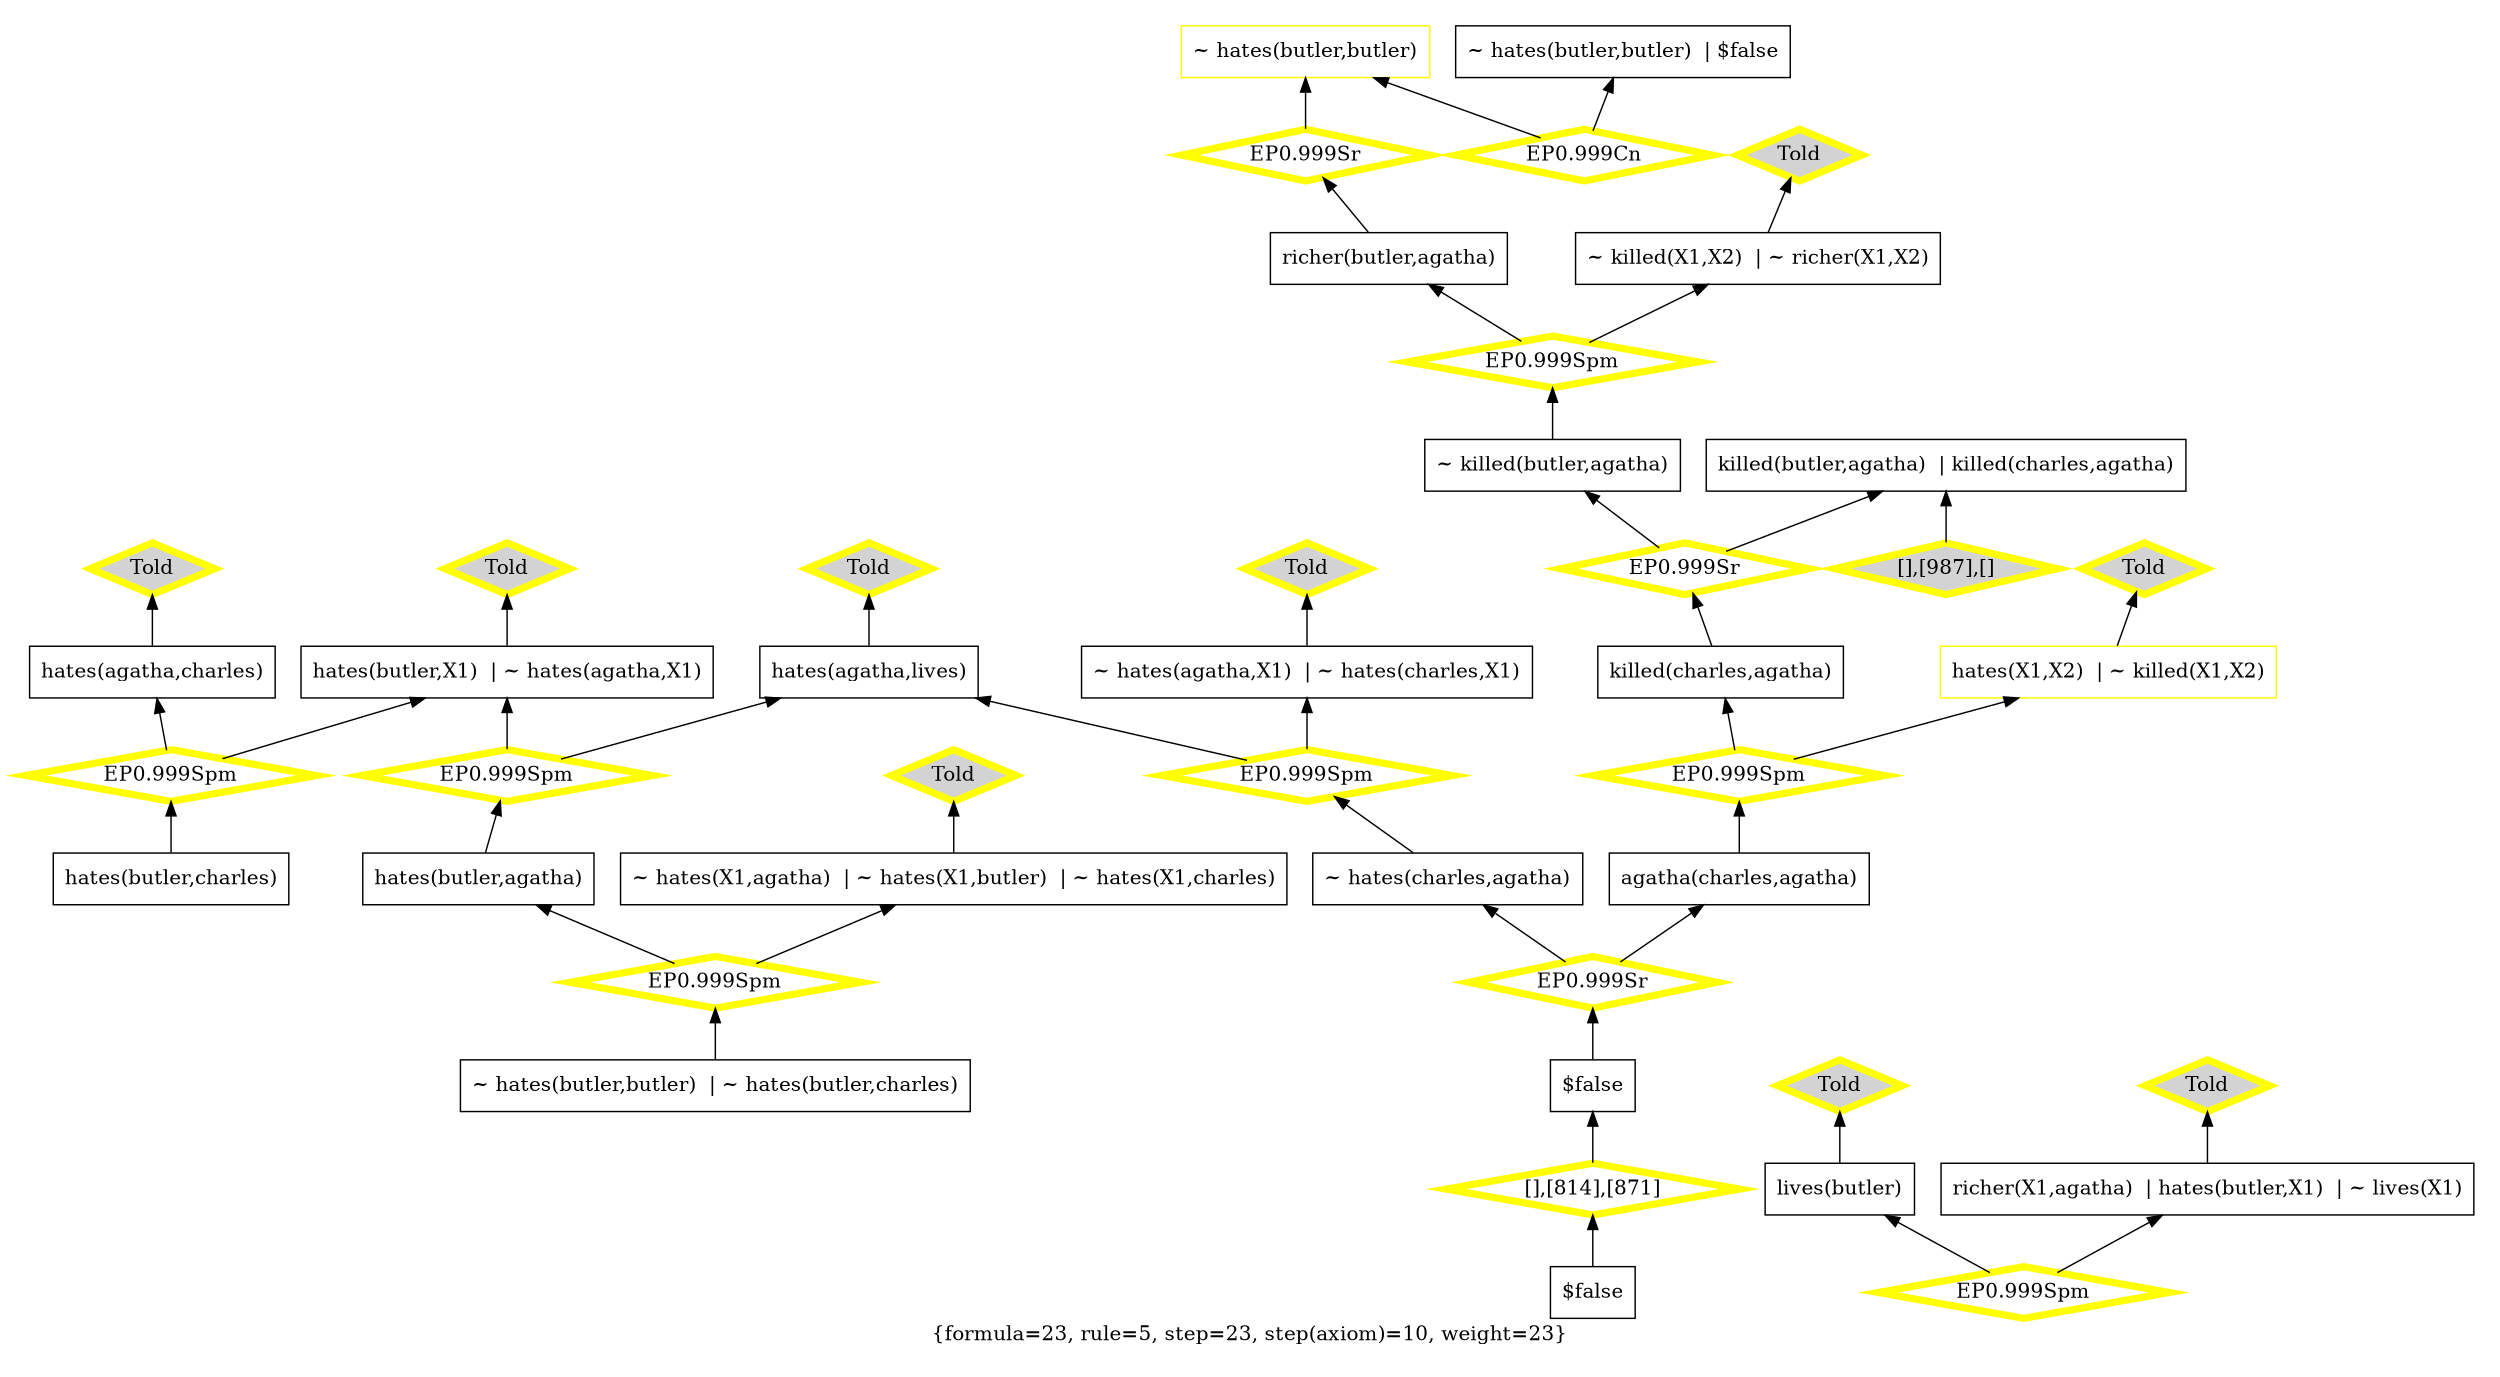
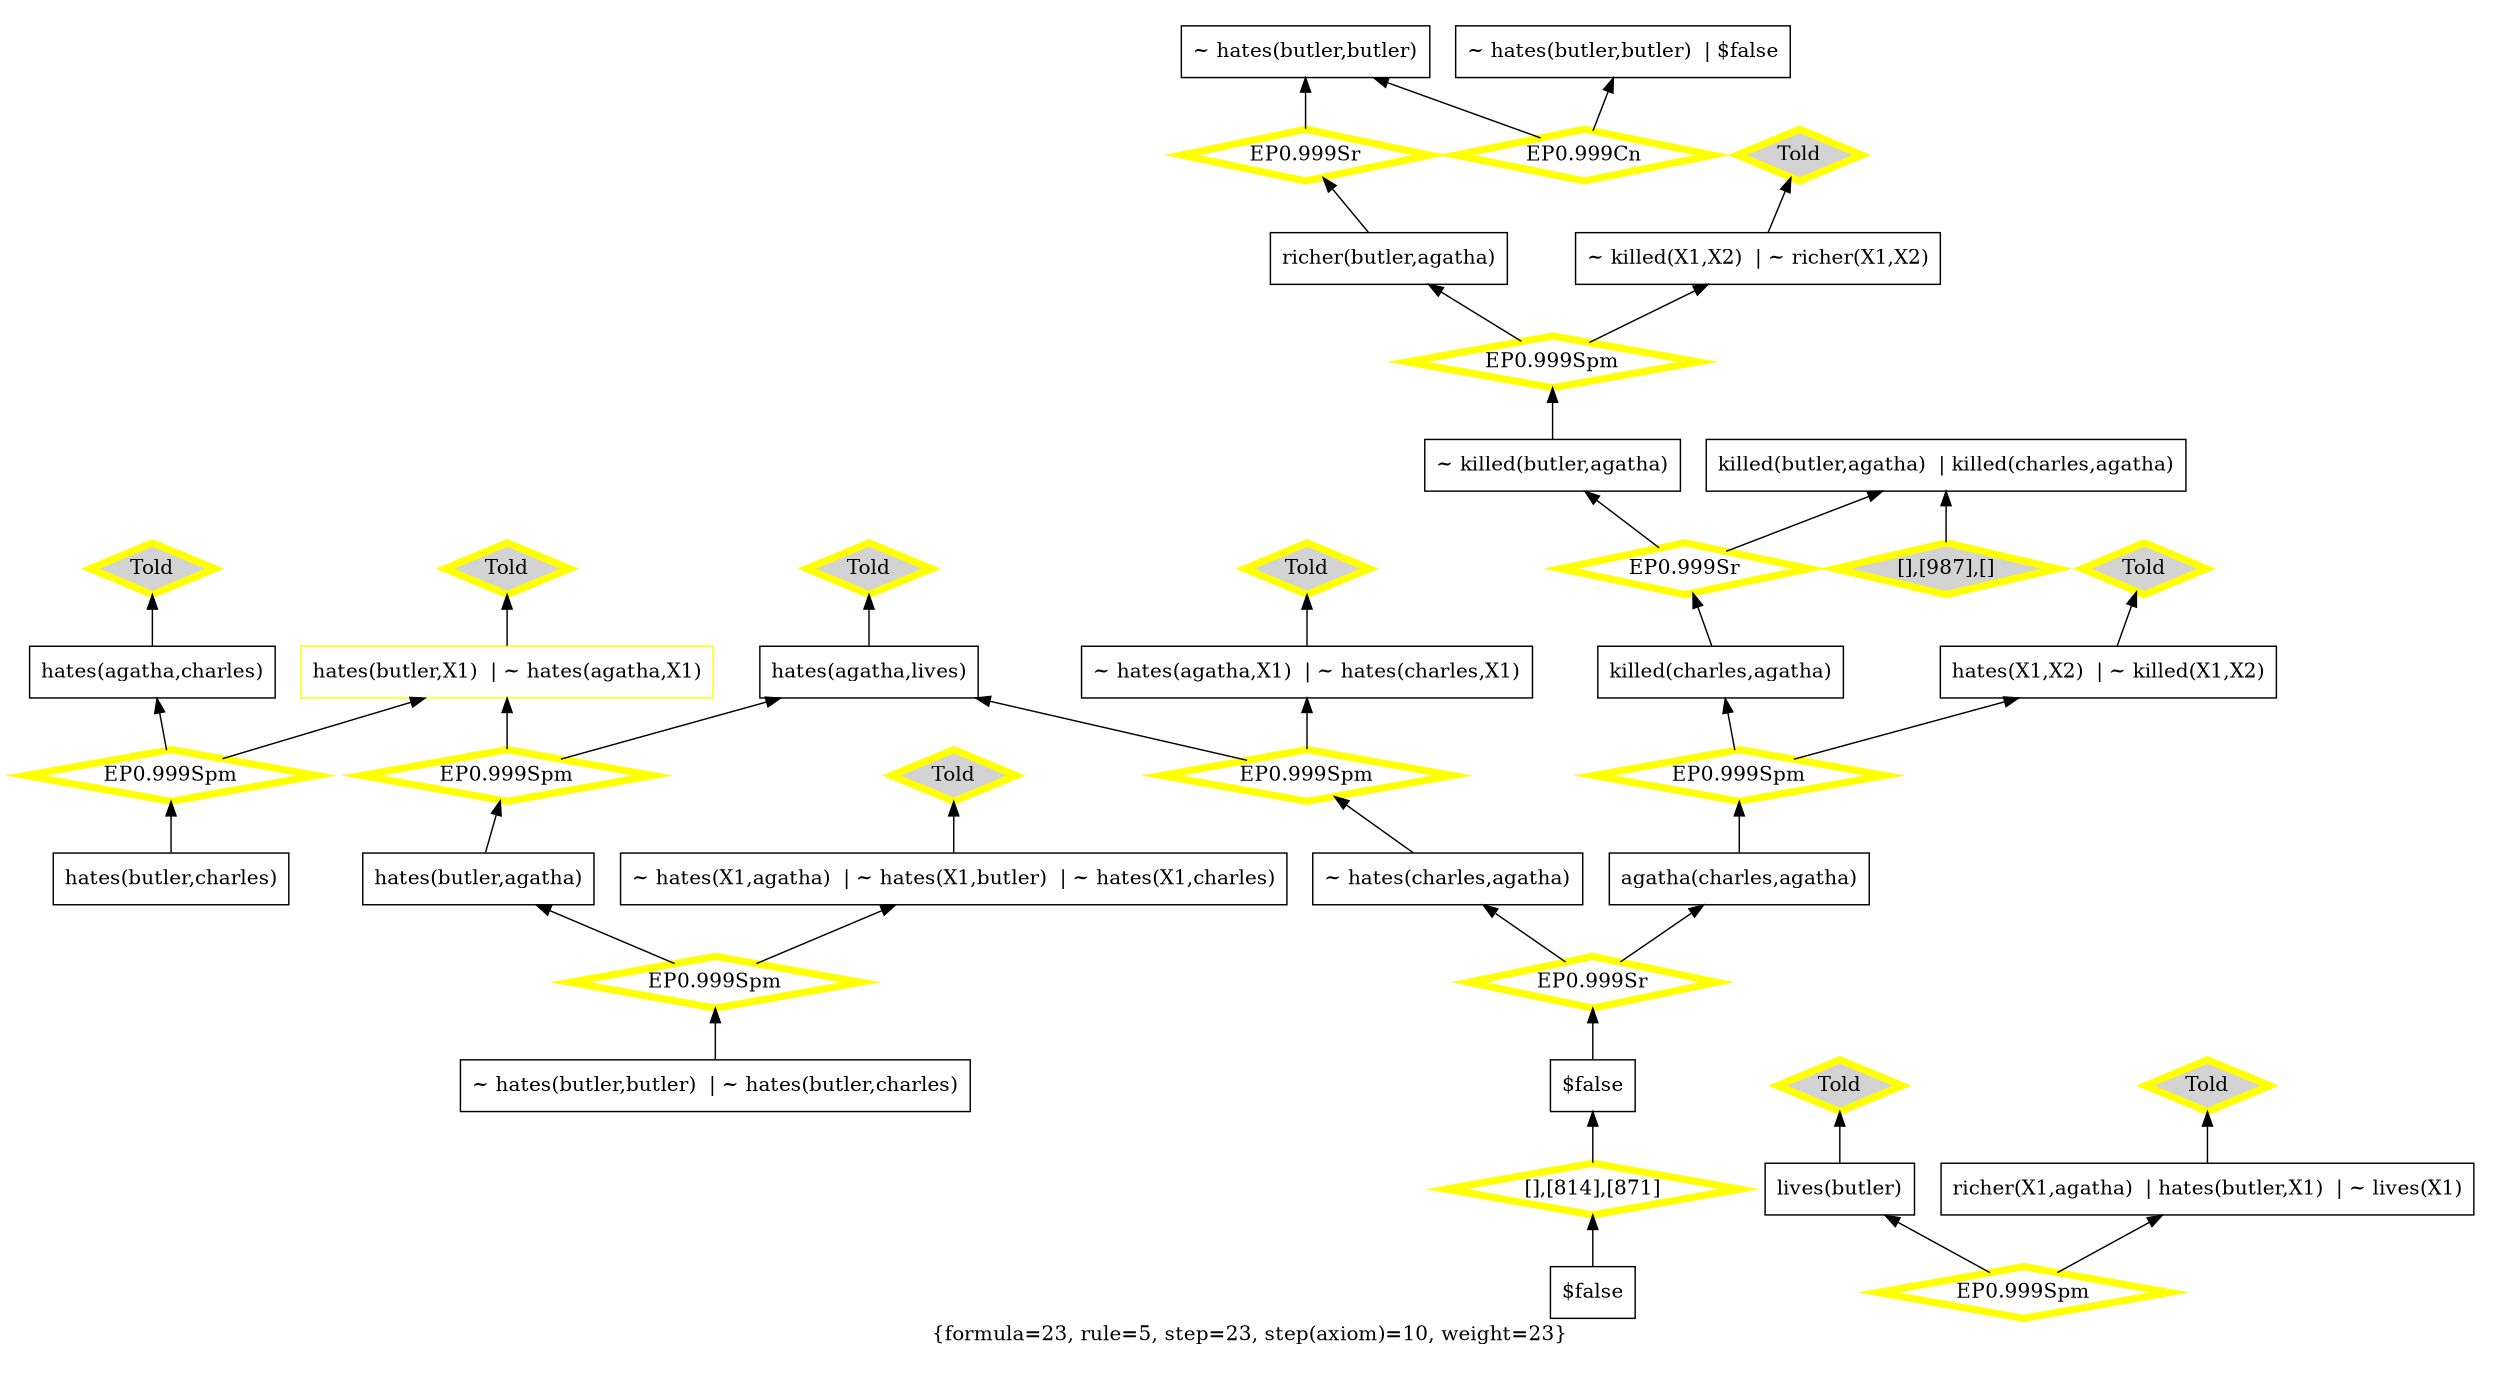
(1306, 52) -> (1306, 52)
(507, 672) -> (507, 672)
(2108, 672) -> (2108, 672)
